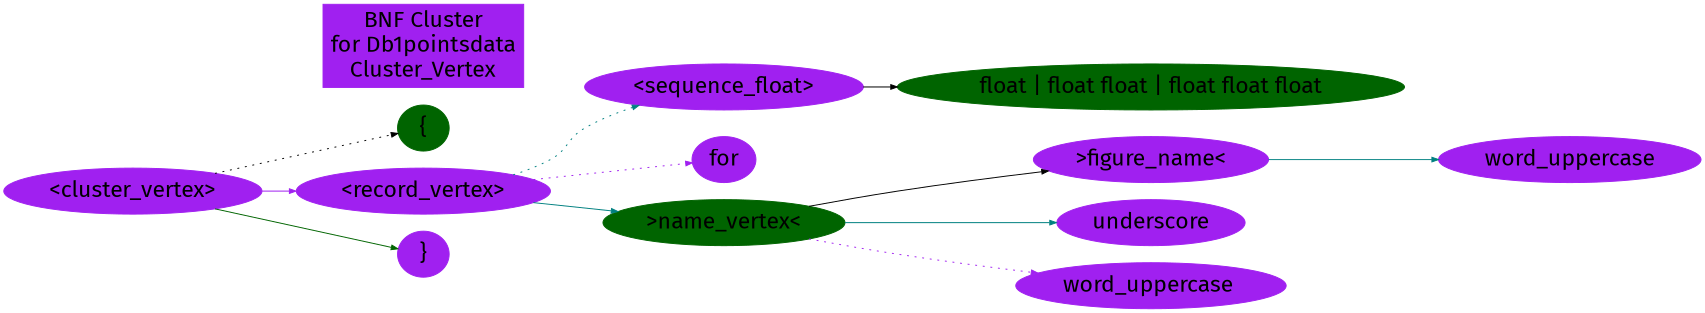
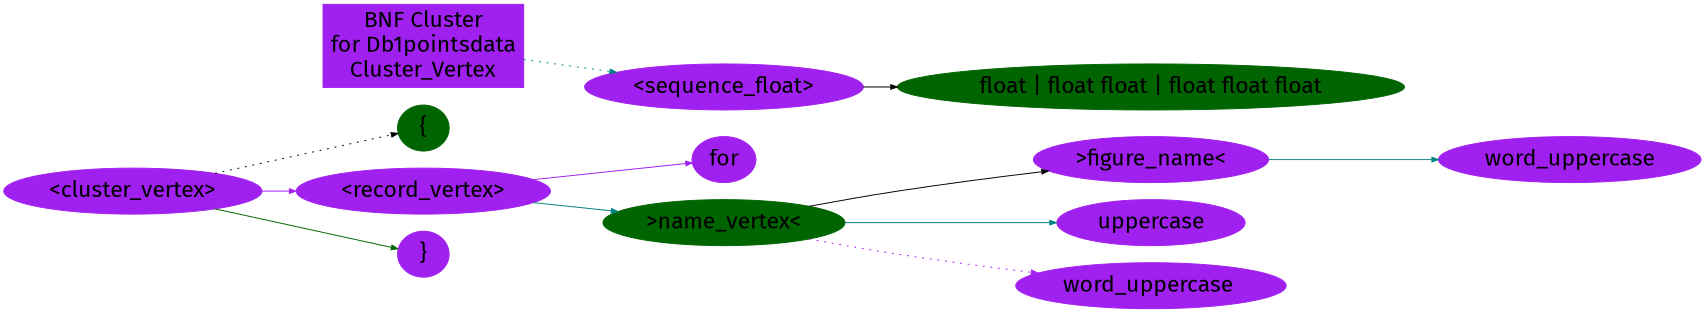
(571, 139) -> (567, 65)
(609, 172) -> (609, 172)
(1151, 223) -> (1151, 223)
